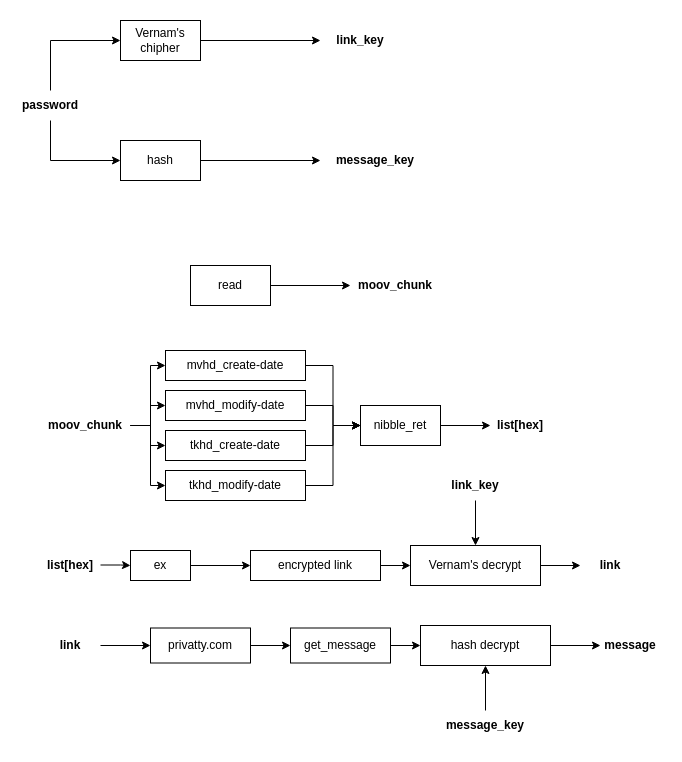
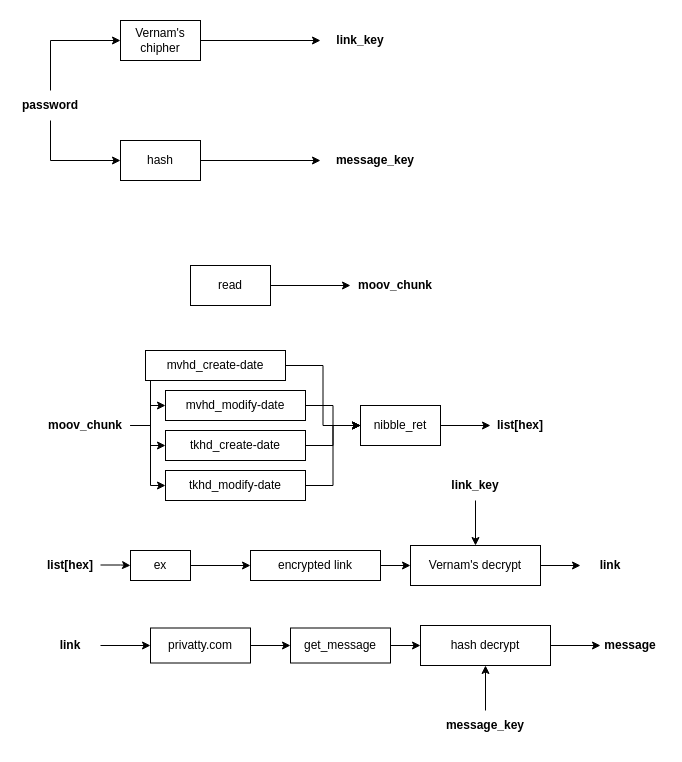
(236, 366) -> (216, 366)
